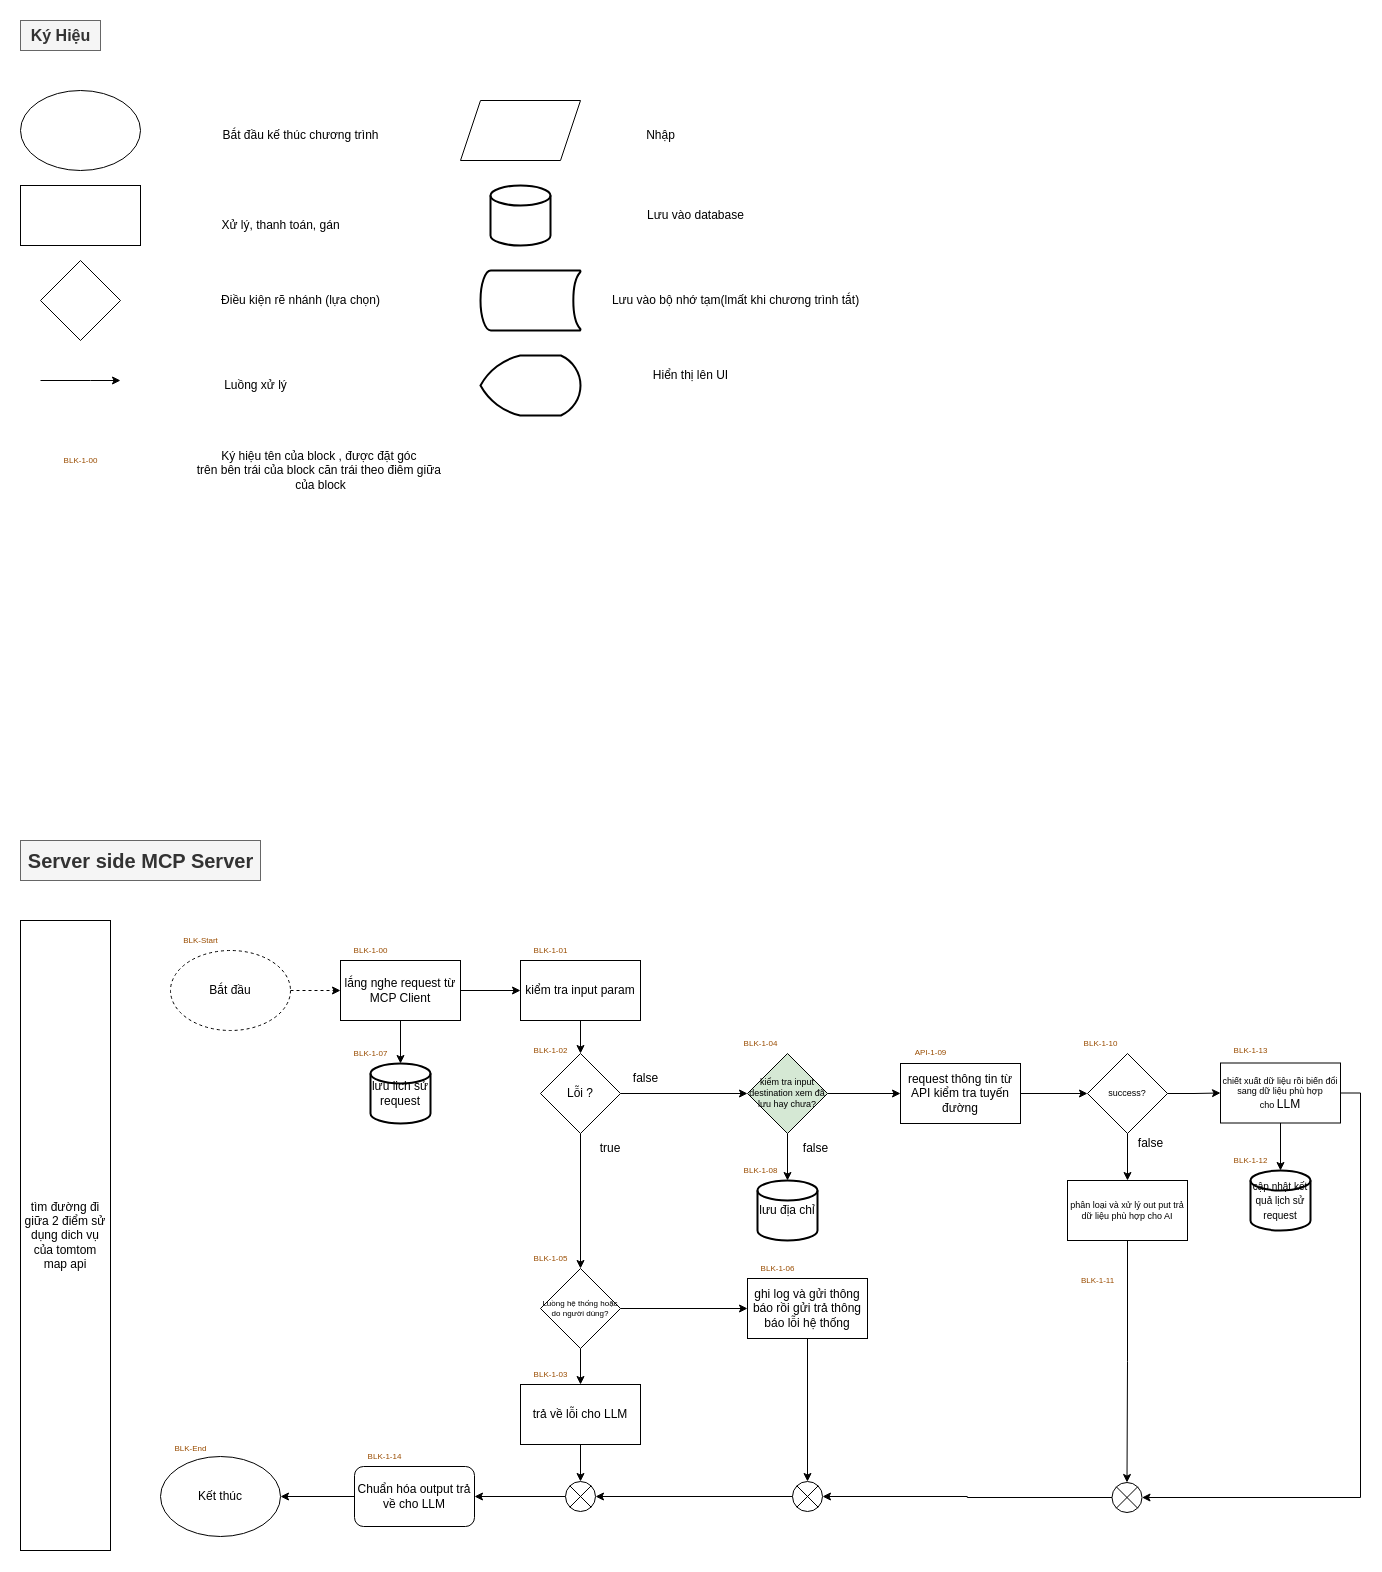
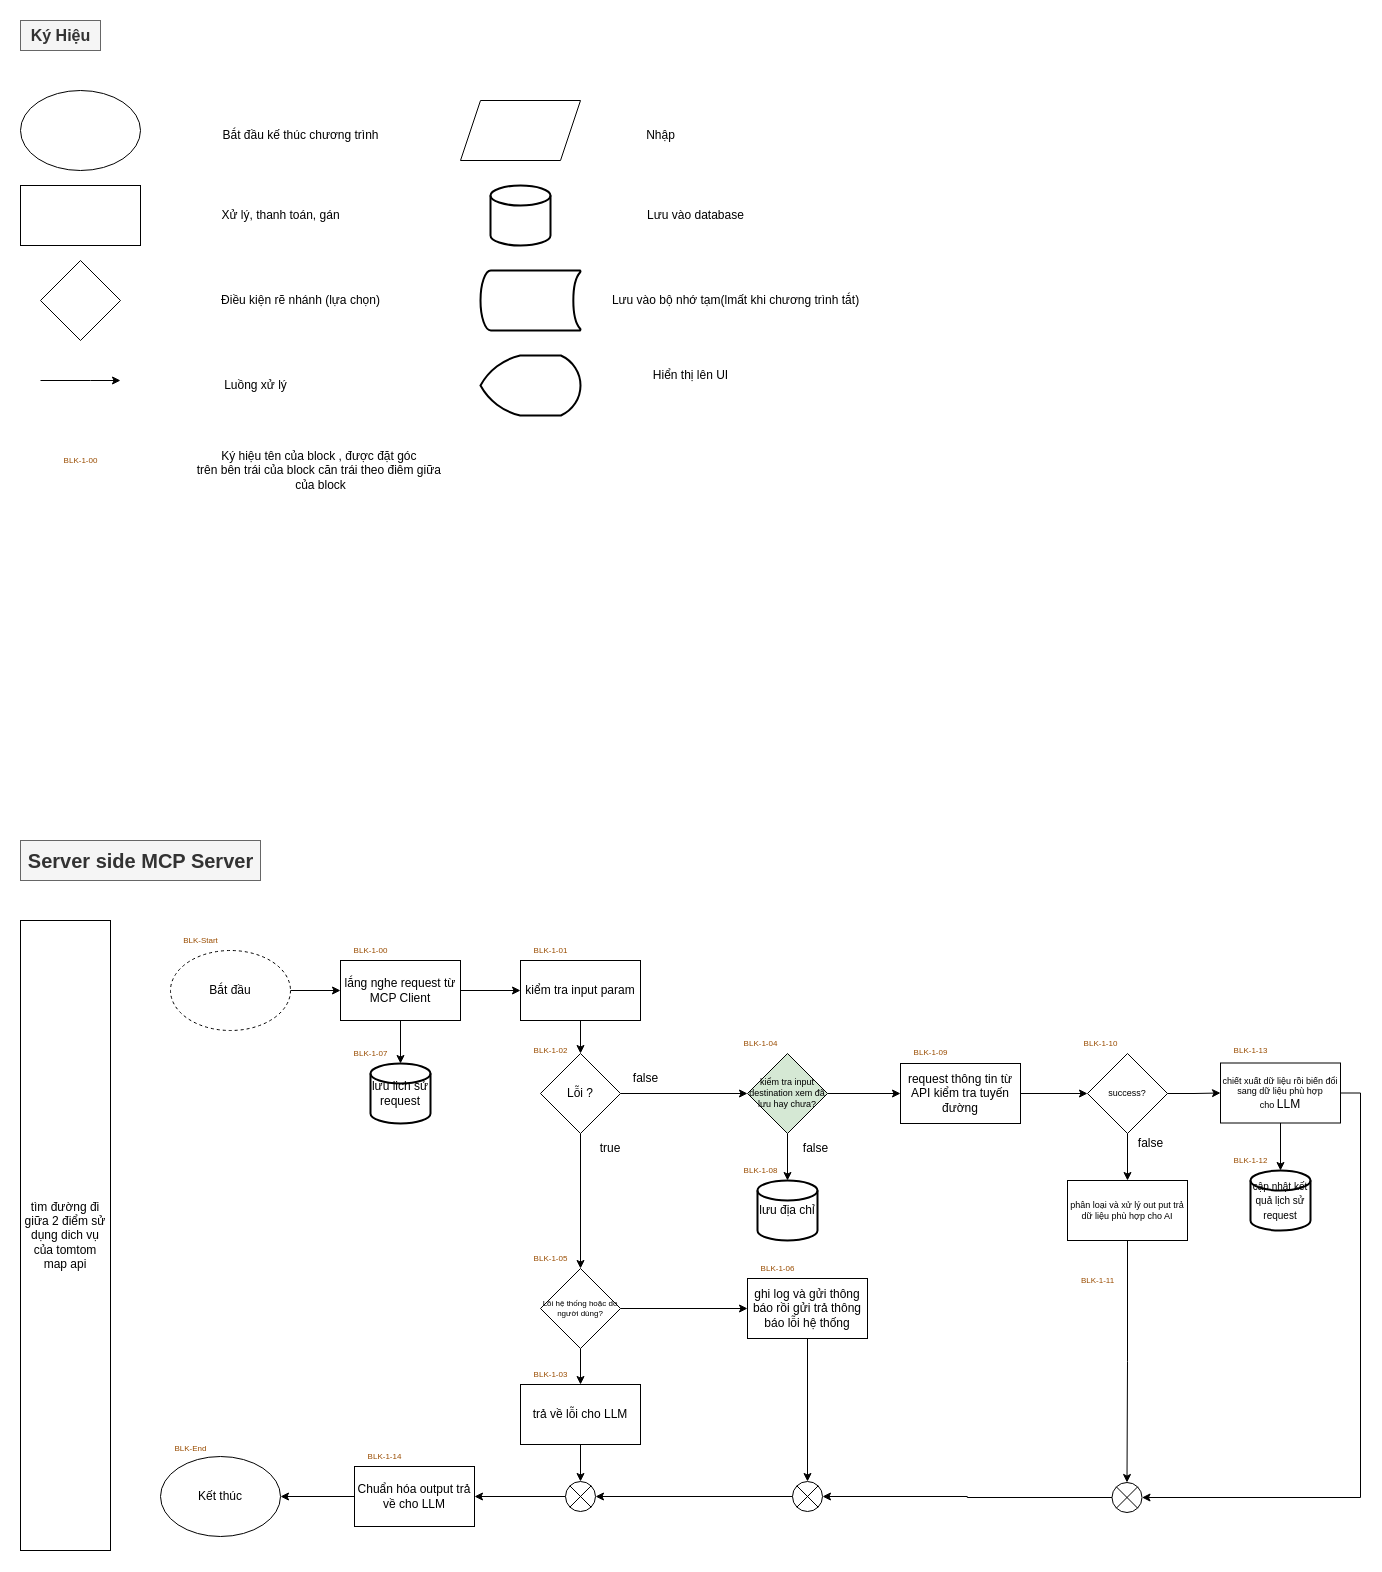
(281, 226) -> (281, 216)
(313, 991) -> (313, 991)
(931, 1053) -> (931, 1053)
(581, 1309) -> (581, 1309)
(415, 1497) -> (415, 1497)
